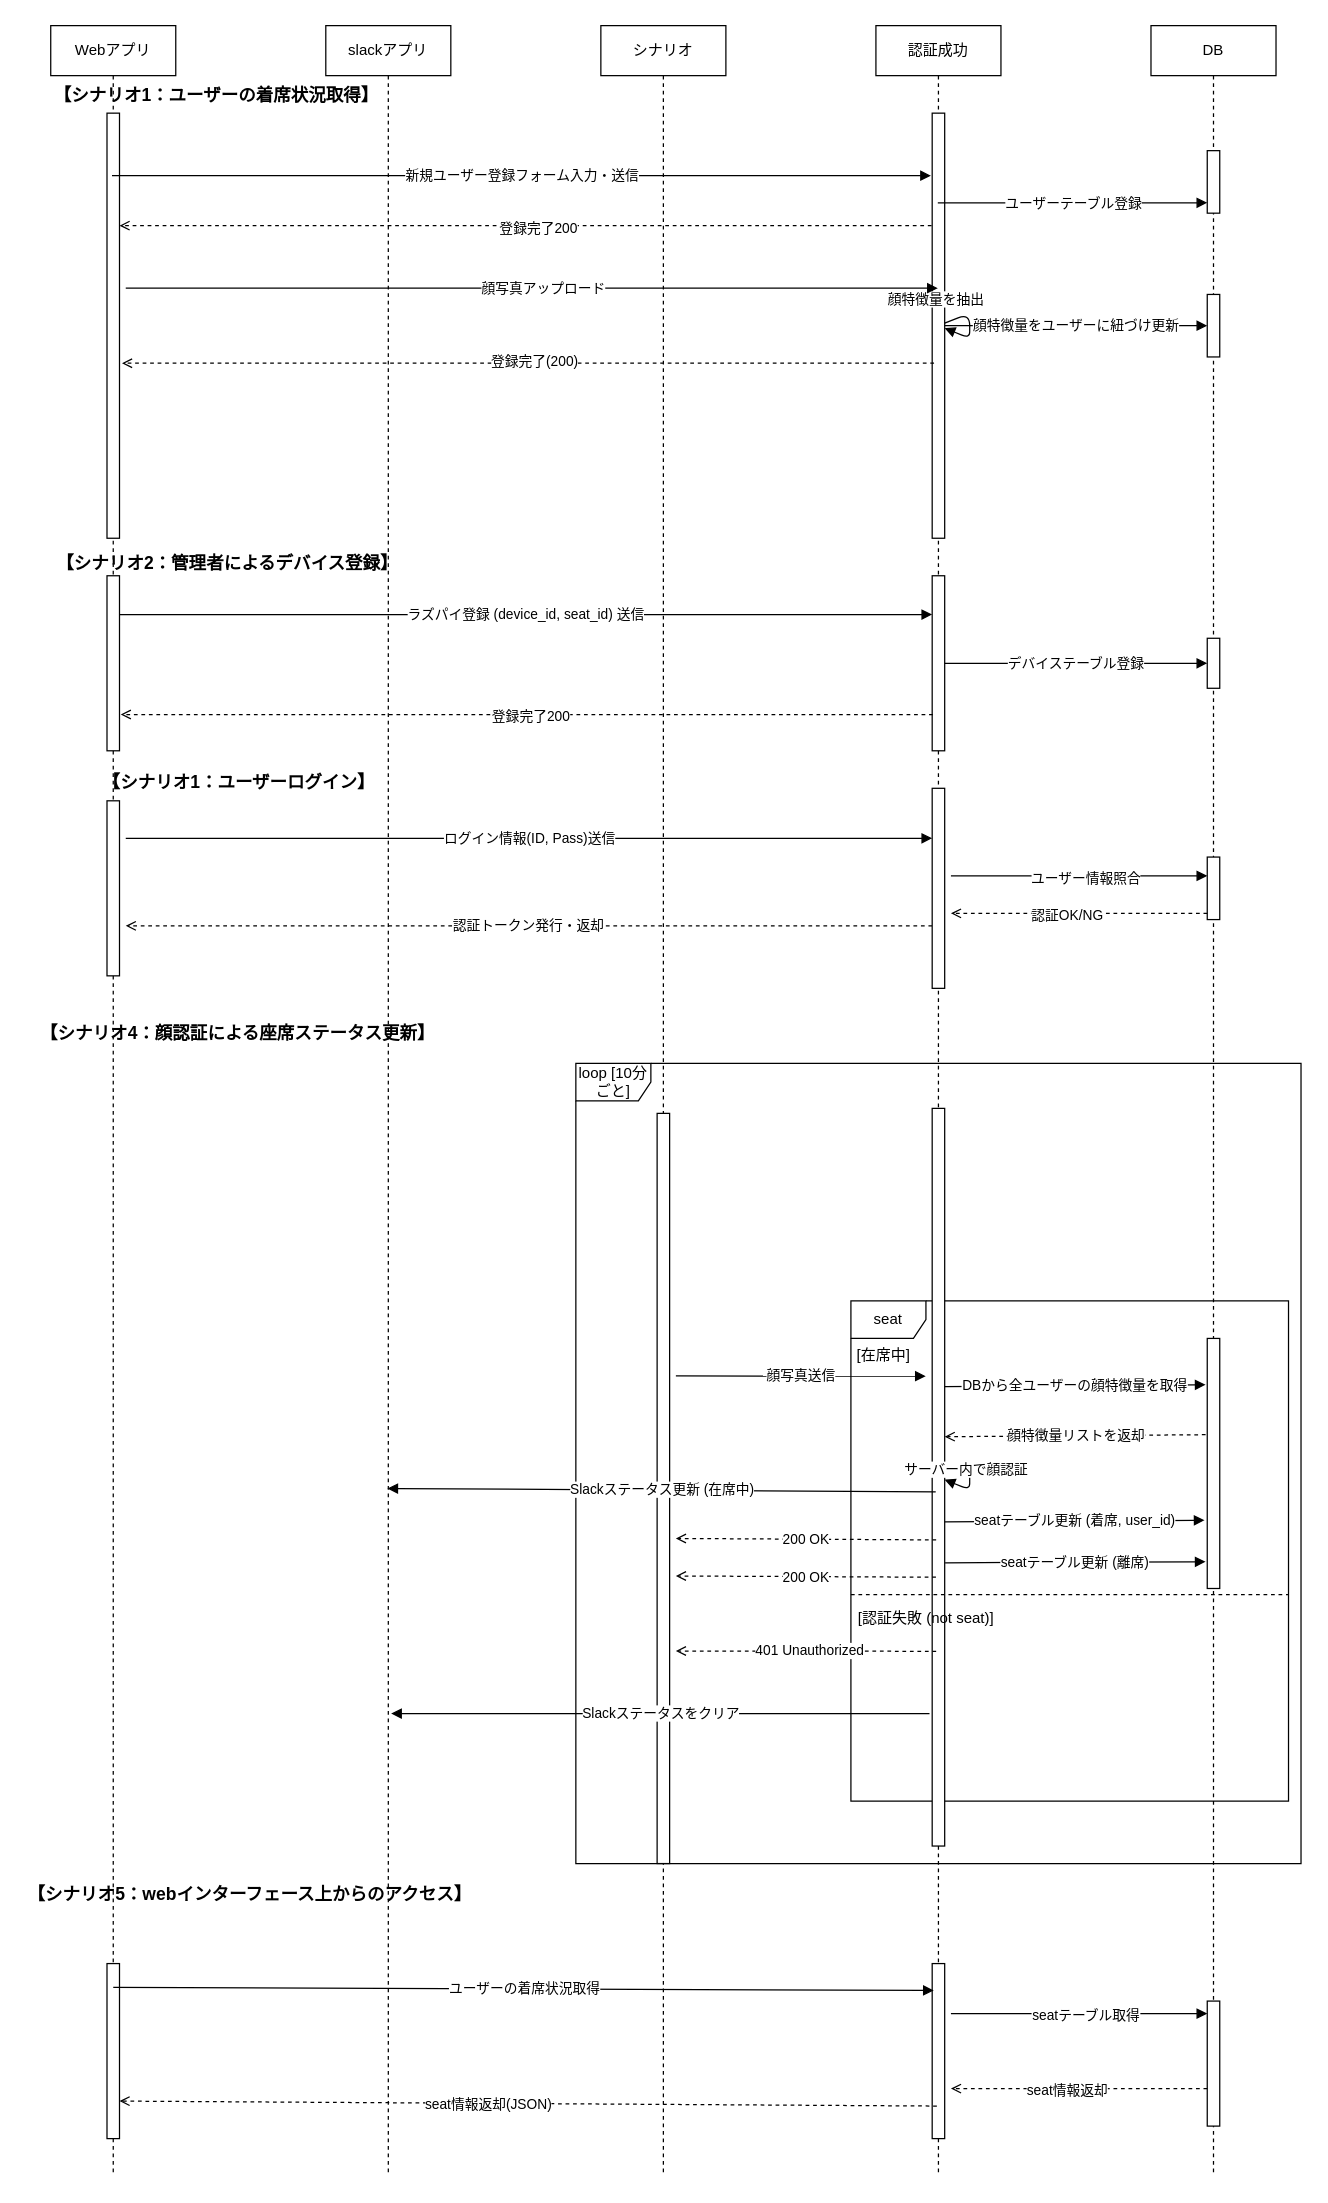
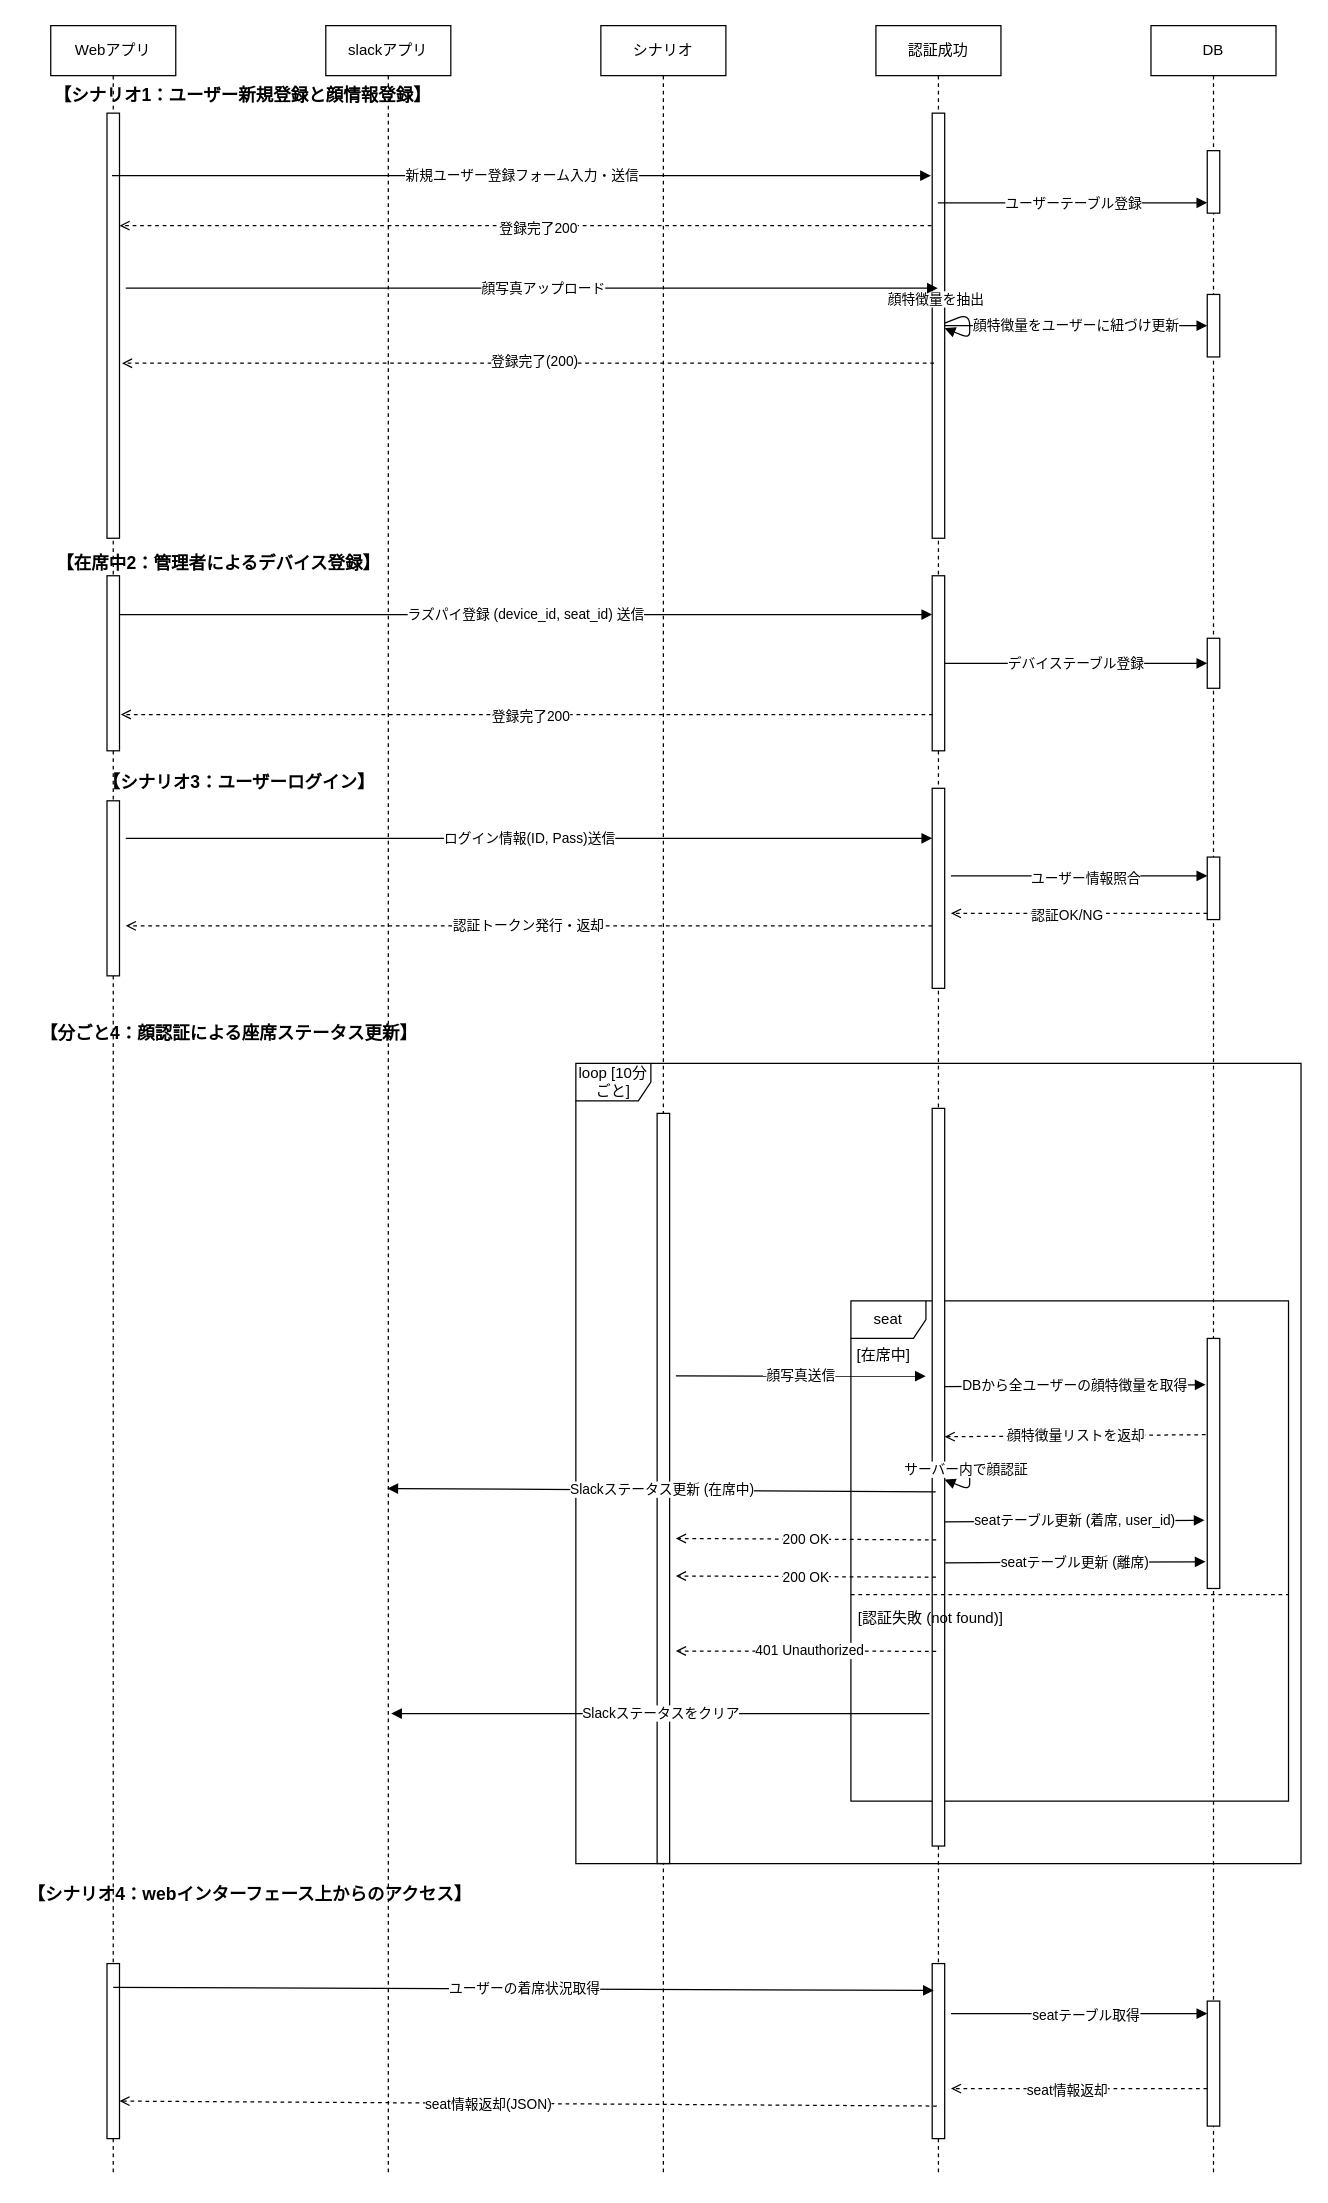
(217, 96) -> (243, 96)
(228, 564) -> (219, 564)
(239, 782) -> (239, 782)
(238, 1034) -> (229, 1034)
(939, 1618) -> (943, 1618)
(249, 1895) -> (249, 1895)
